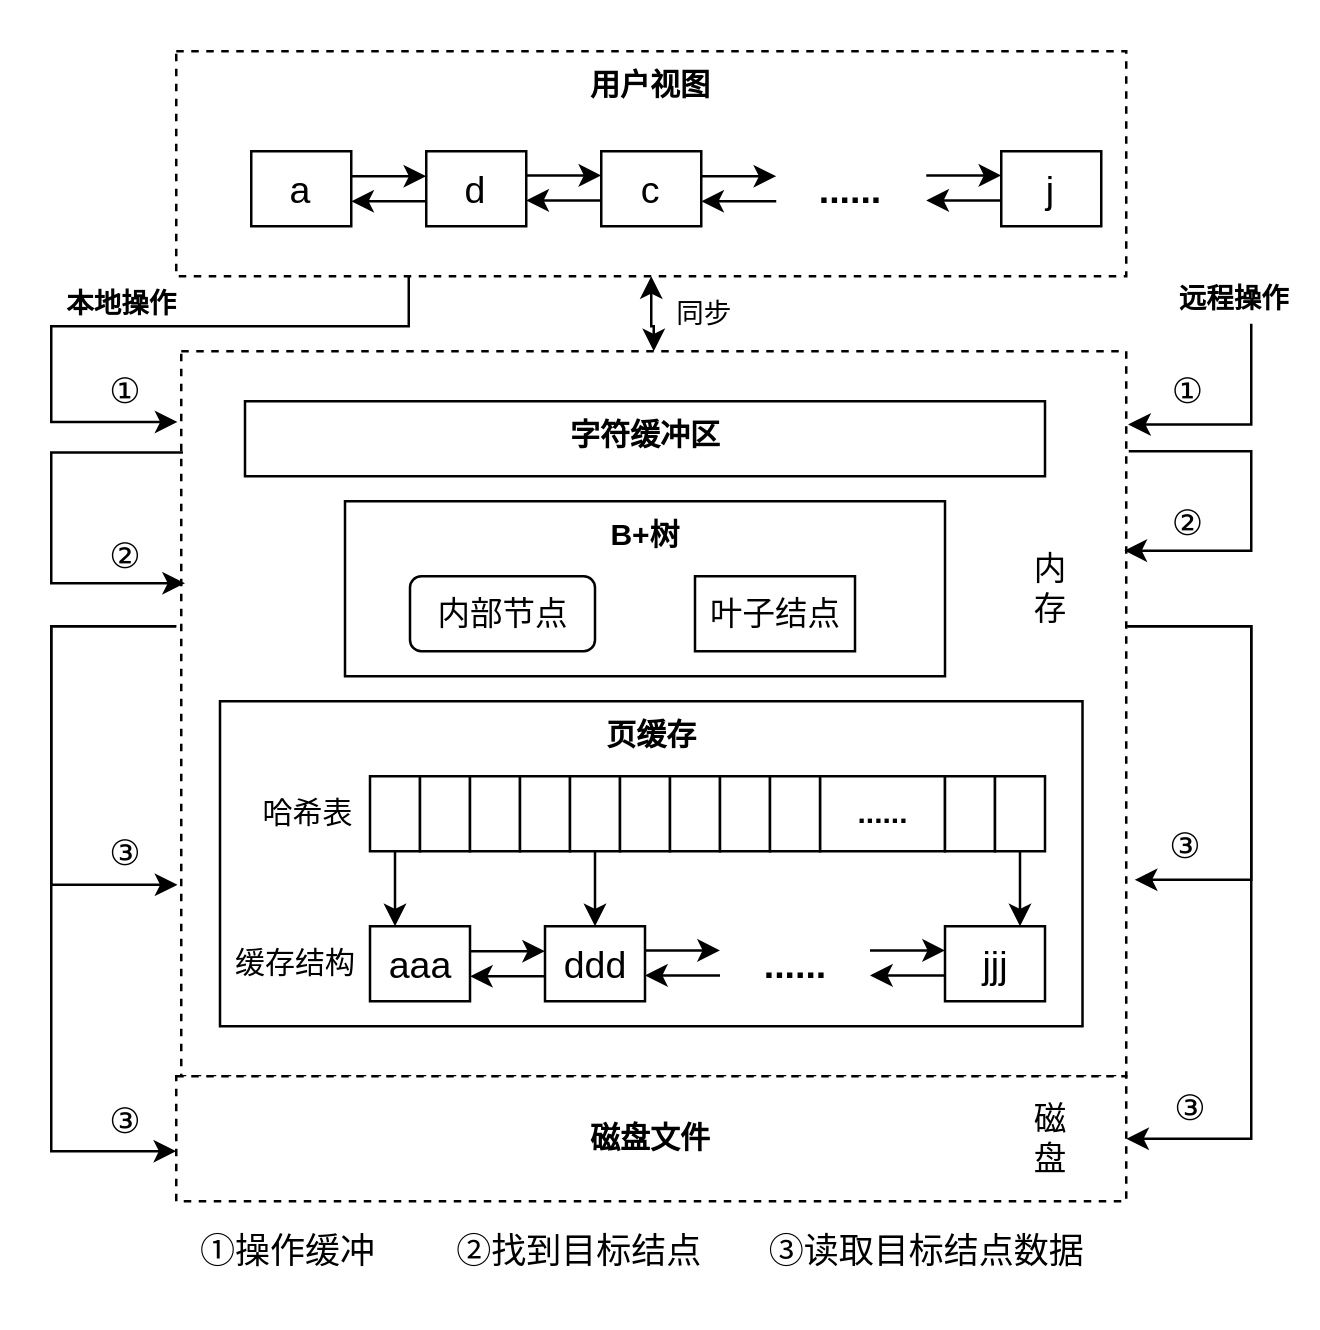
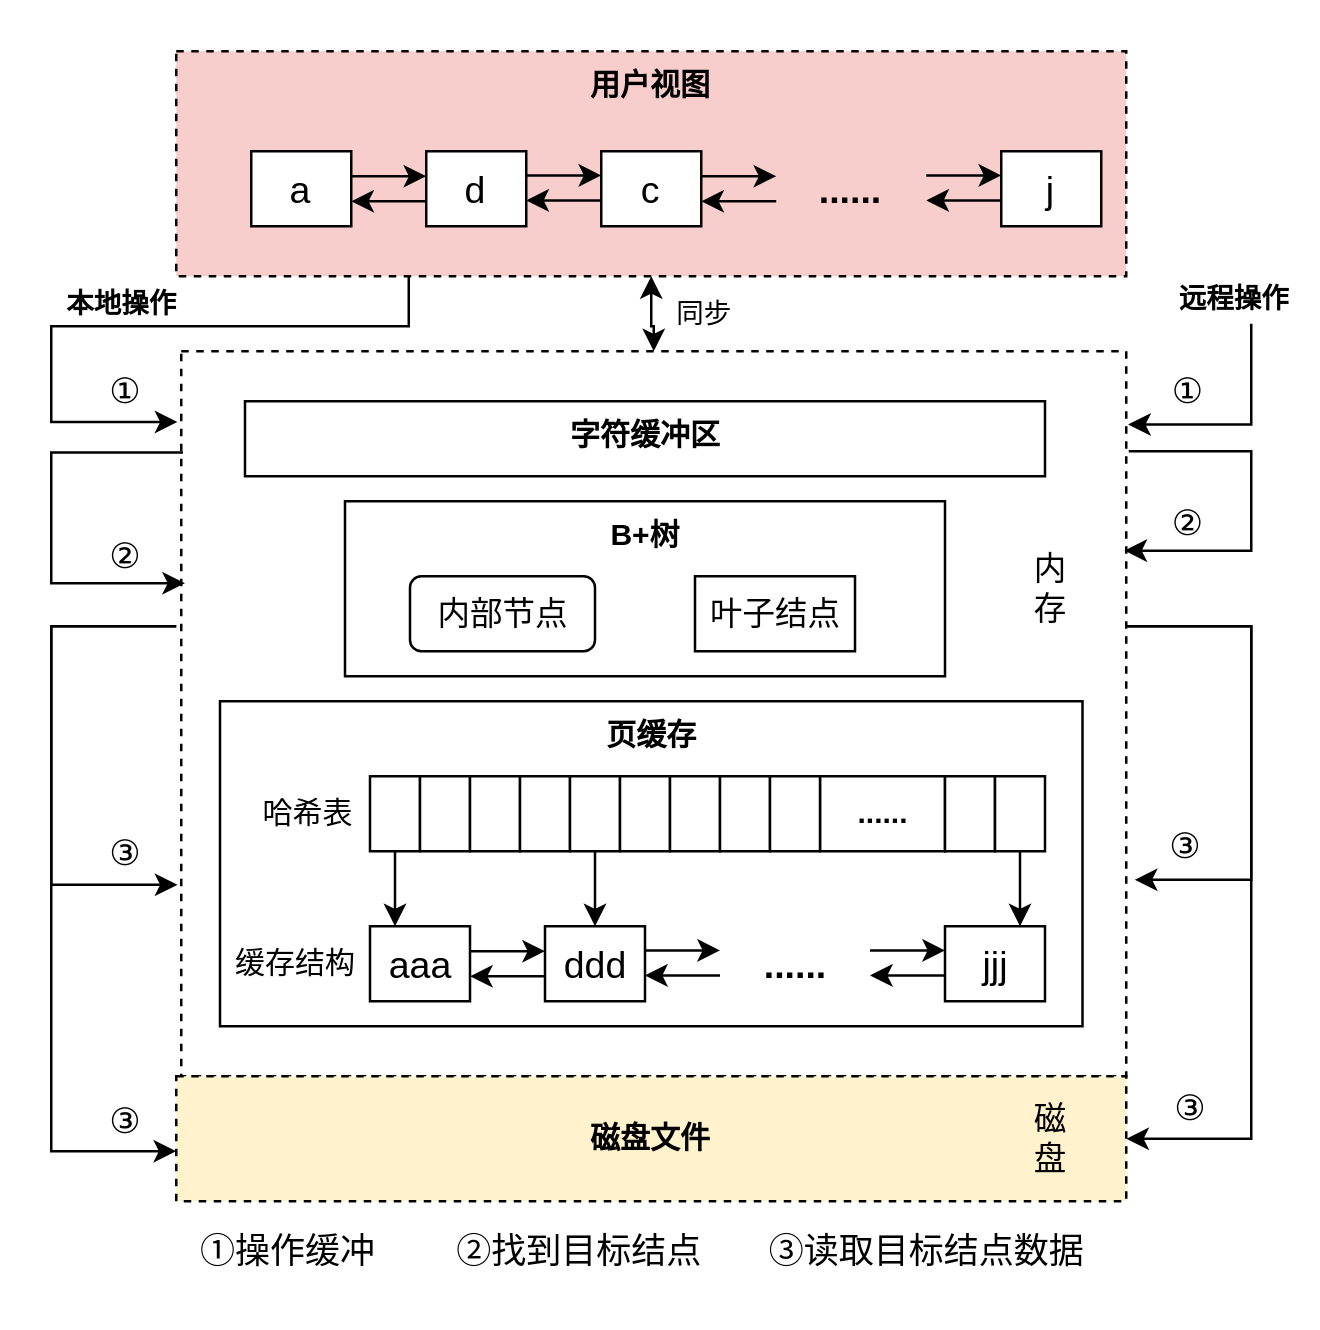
(651, 87) -> (651, 87)
(651, 1139) -> (651, 1139)
